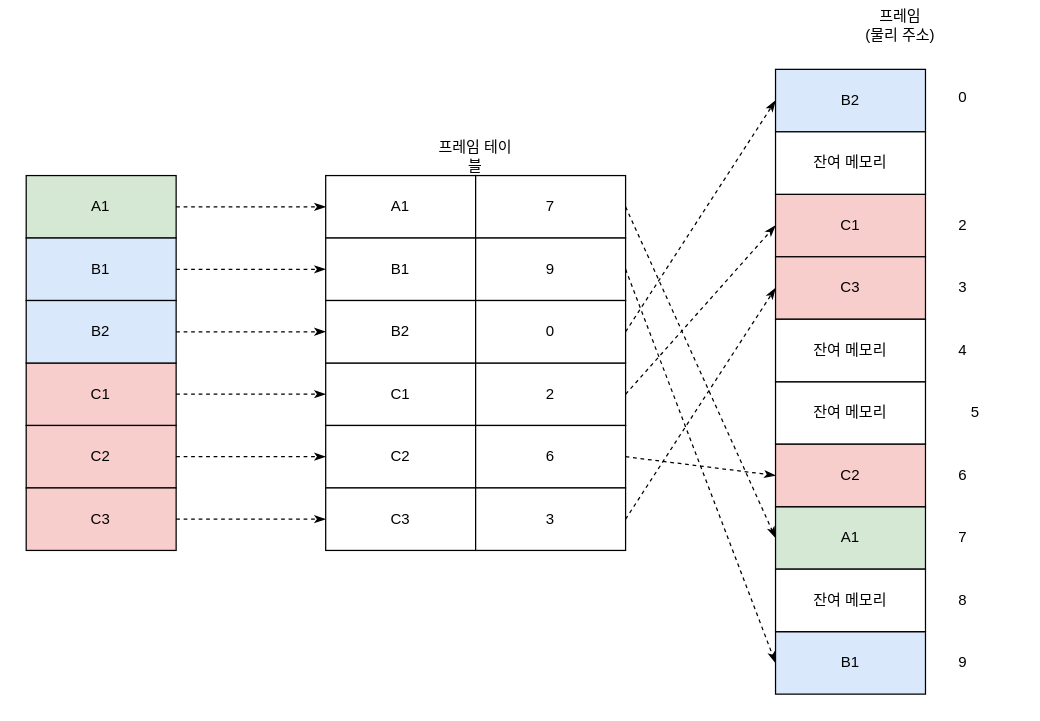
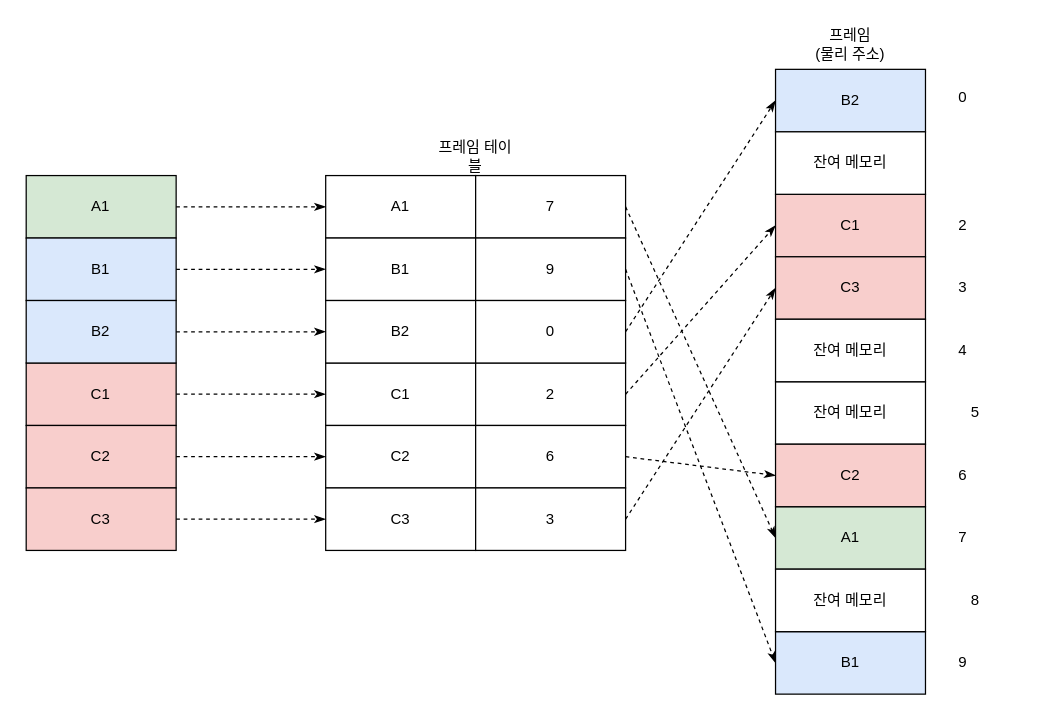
(901, 26) -> (851, 44)
(963, 601) -> (976, 601)
